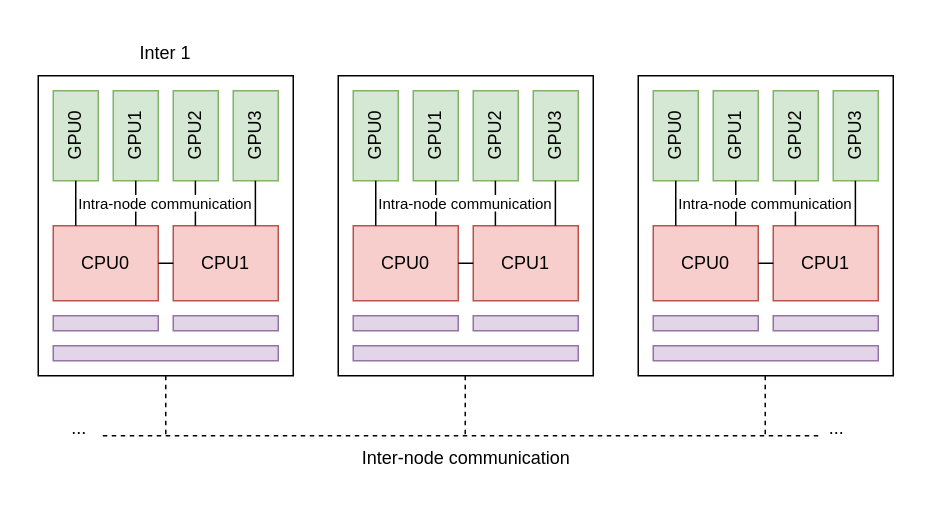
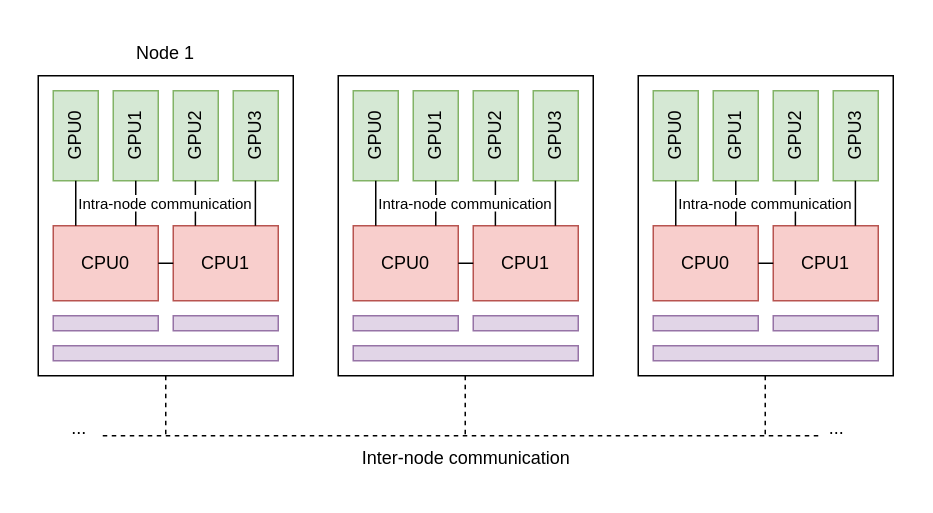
(166, 53) -> (166, 53)
